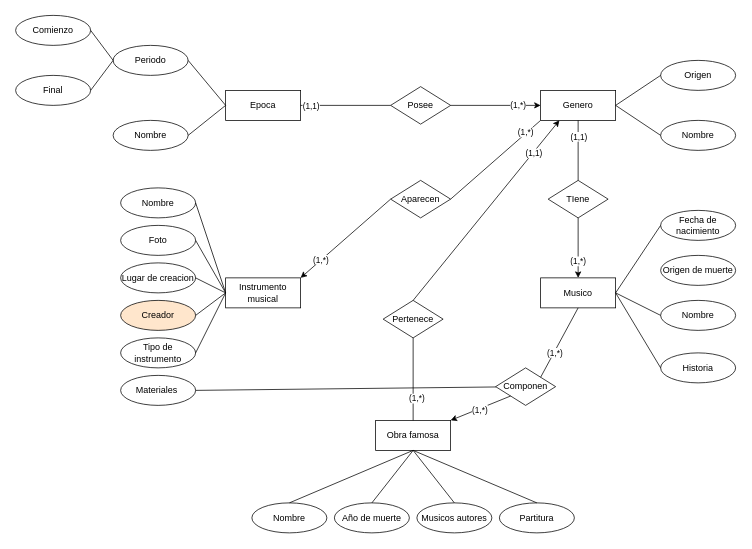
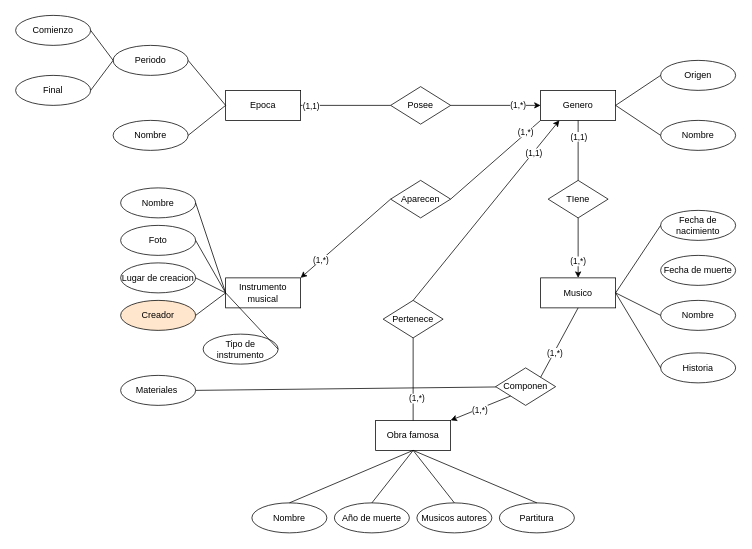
(698, 270) -> (698, 270)
(158, 353) -> (240, 349)
